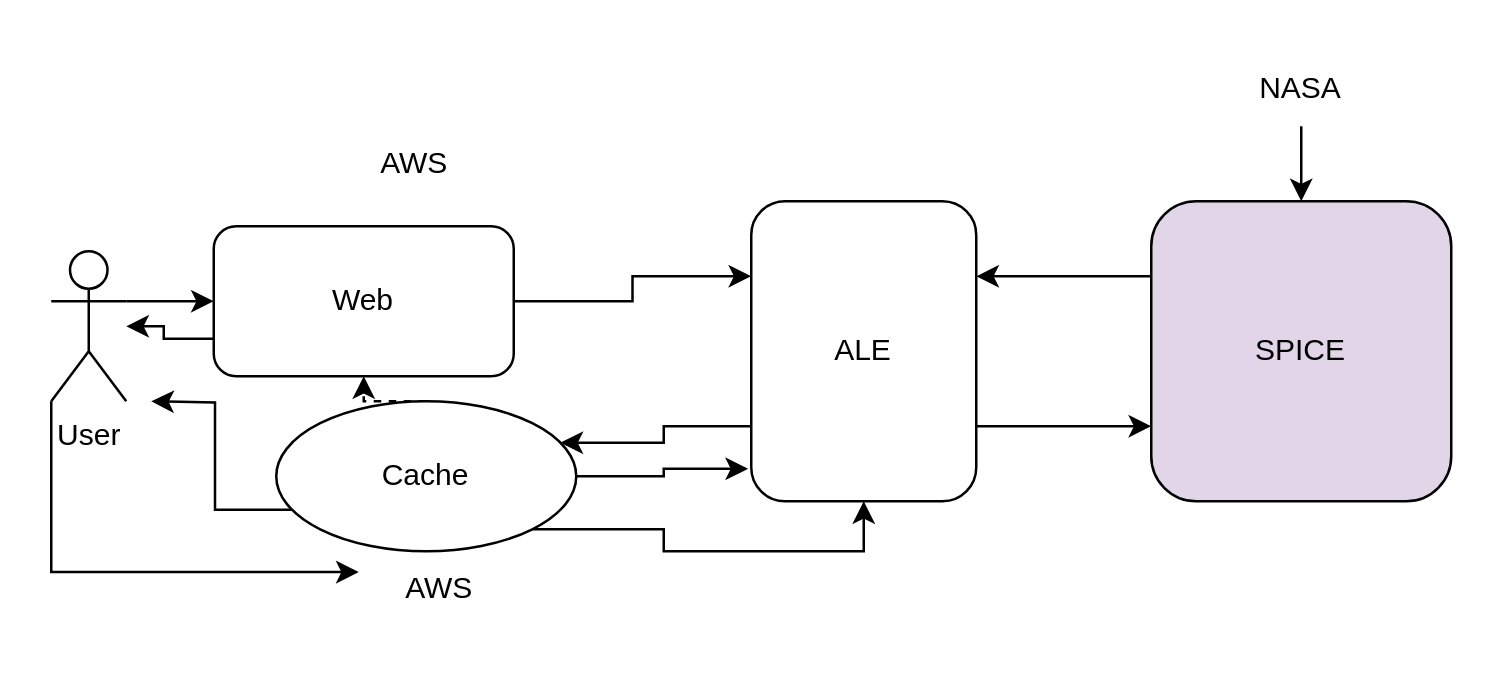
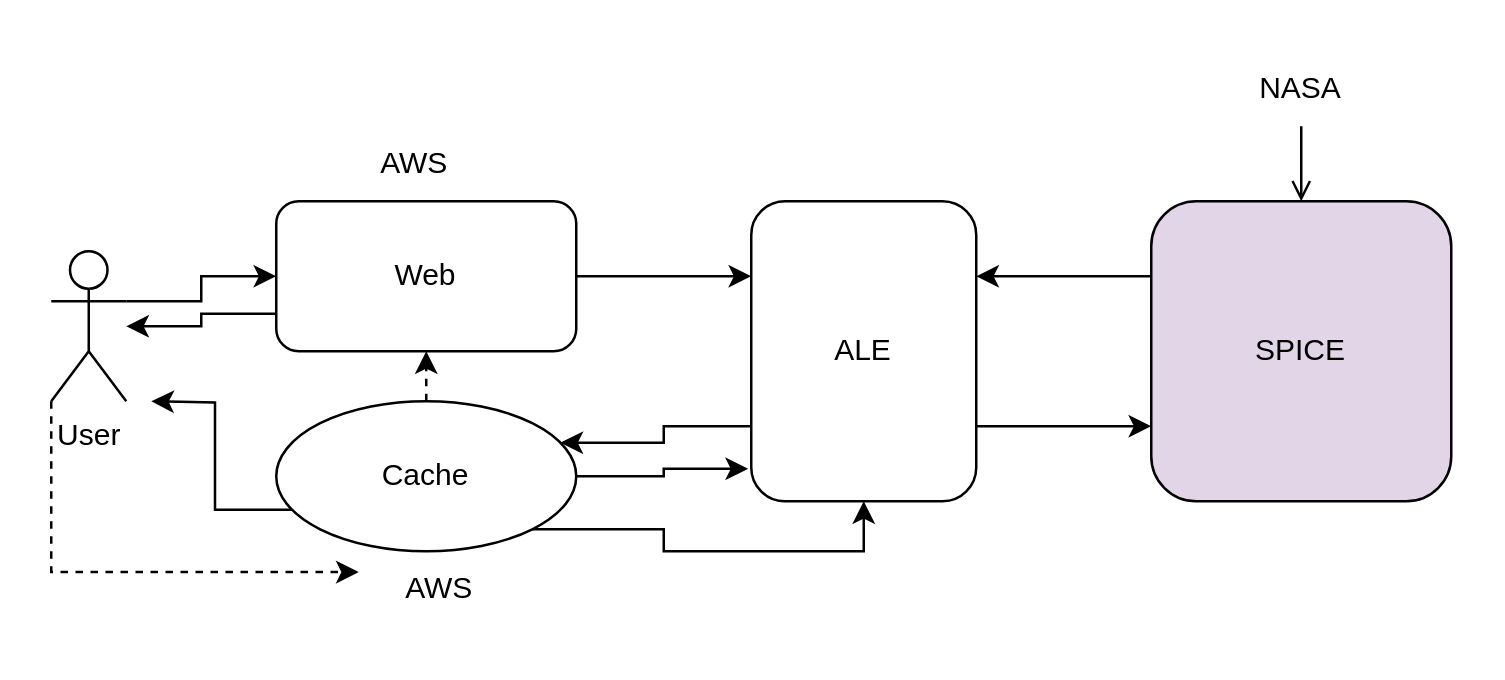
(1301, 183) -> (1301, 187)
(364, 301) -> (426, 276)
(114, 572) -> (114, 572)
